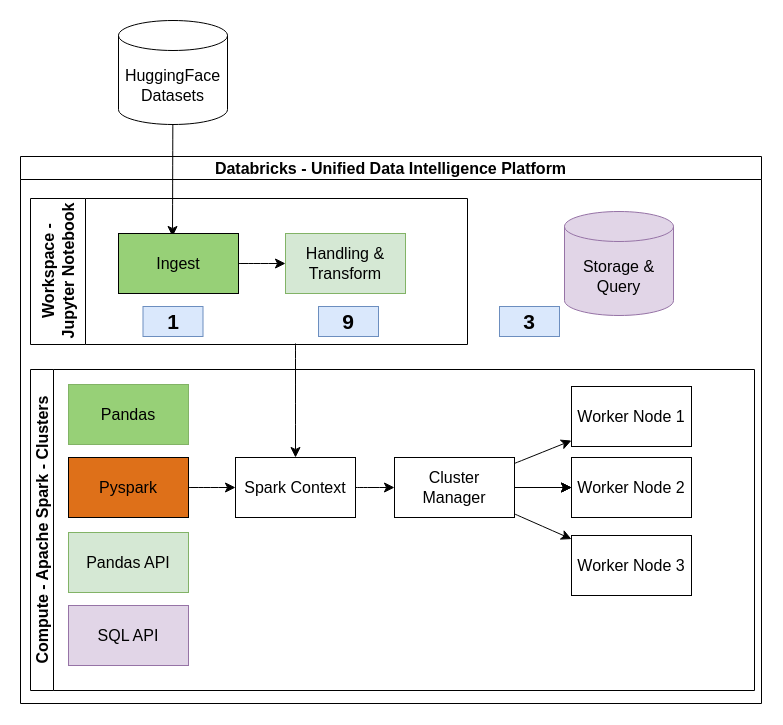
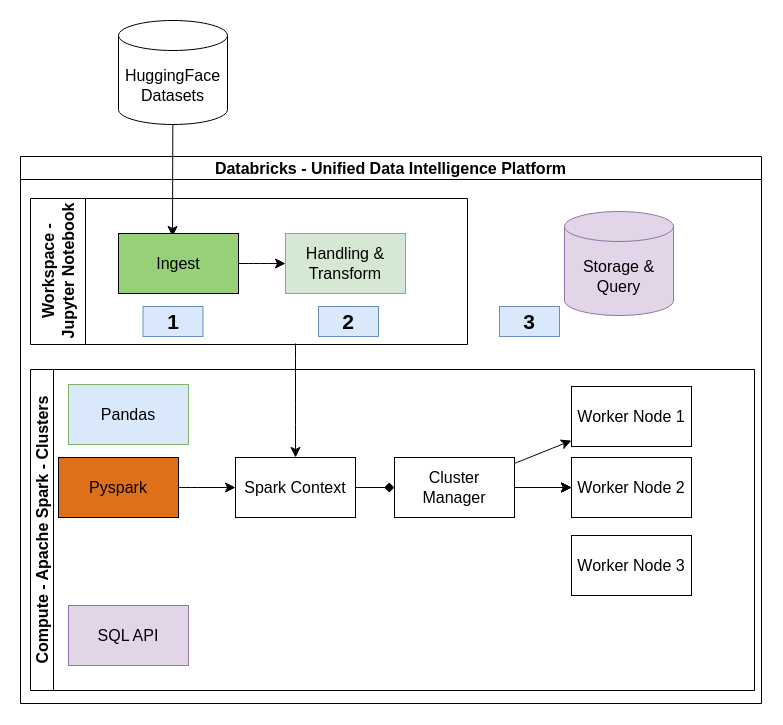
(349, 322) -> (349, 322)
(129, 415) -> (129, 415)
(129, 488) -> (119, 488)
(384, 488) -> (384, 488)
(541, 526) -> none
(129, 563) -> none
